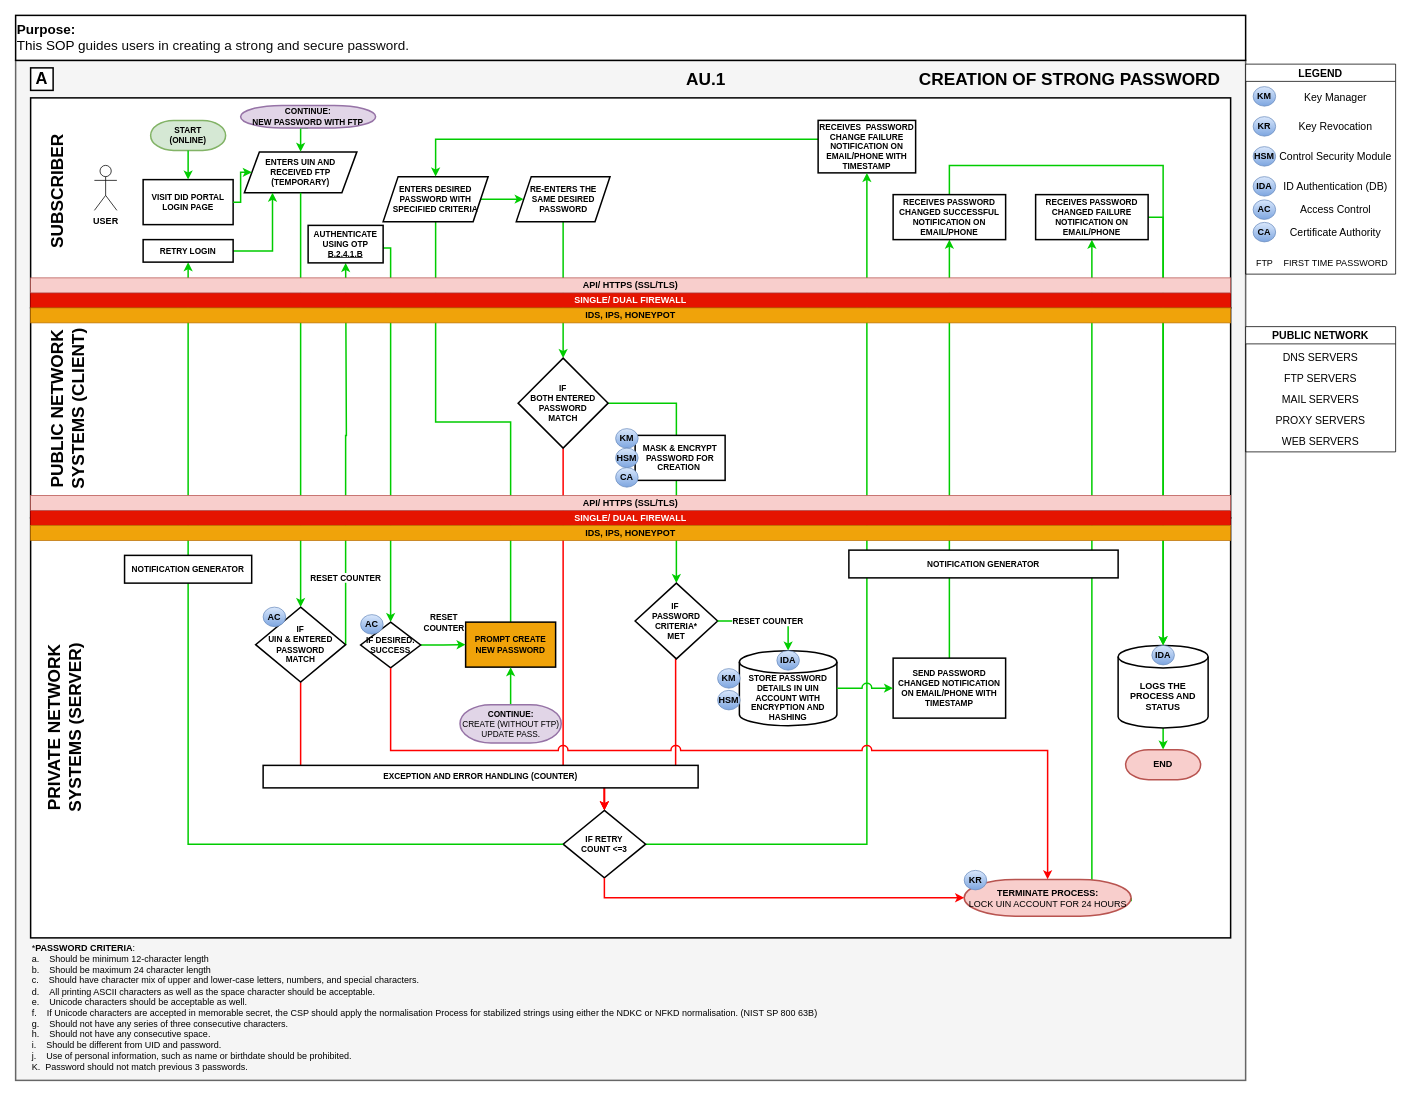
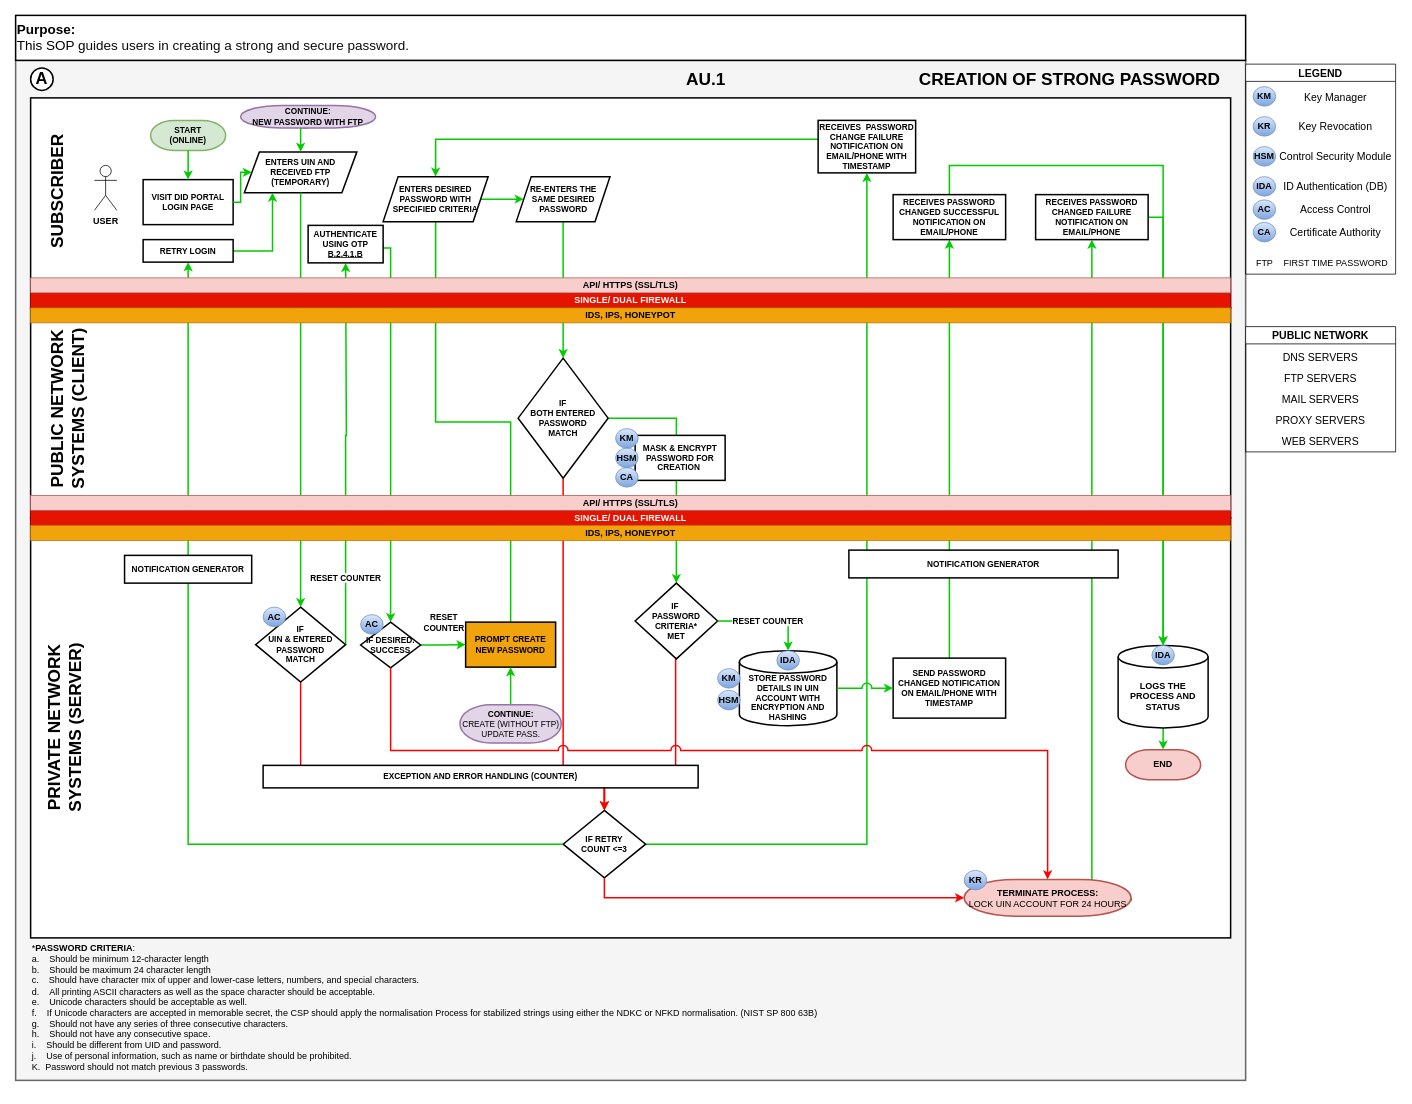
(42, 79) -> (42, 79)
(563, 403) -> (563, 418)
